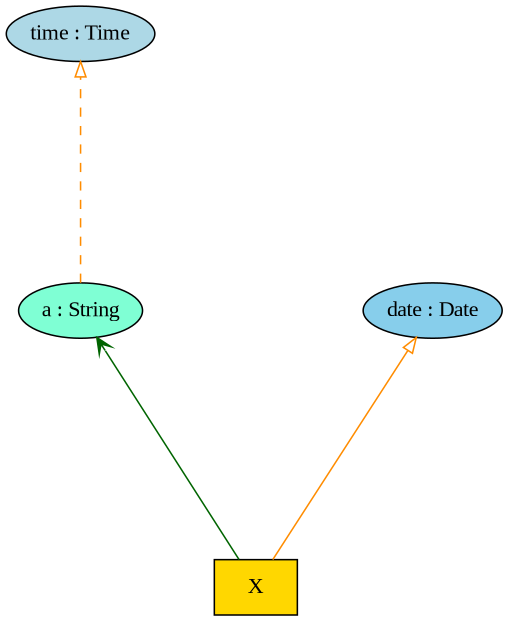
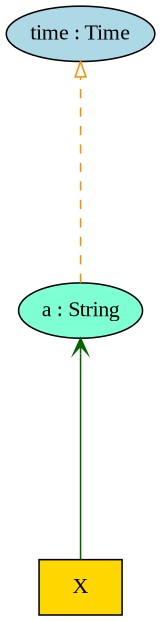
(433, 311) -> none
